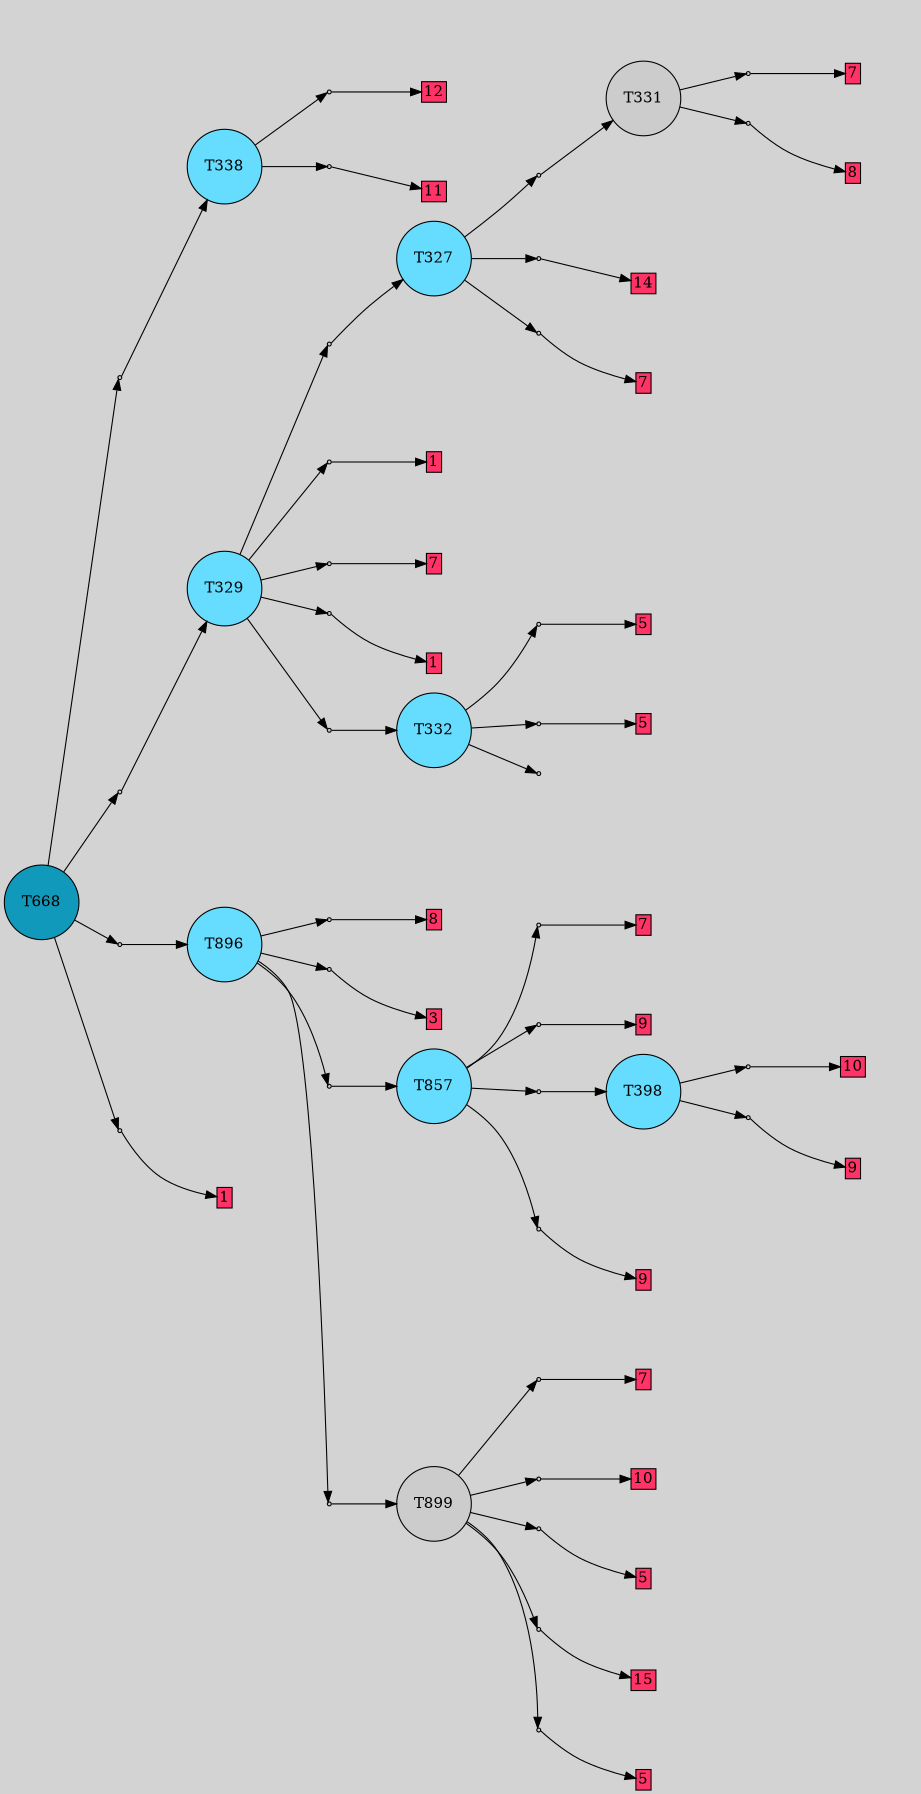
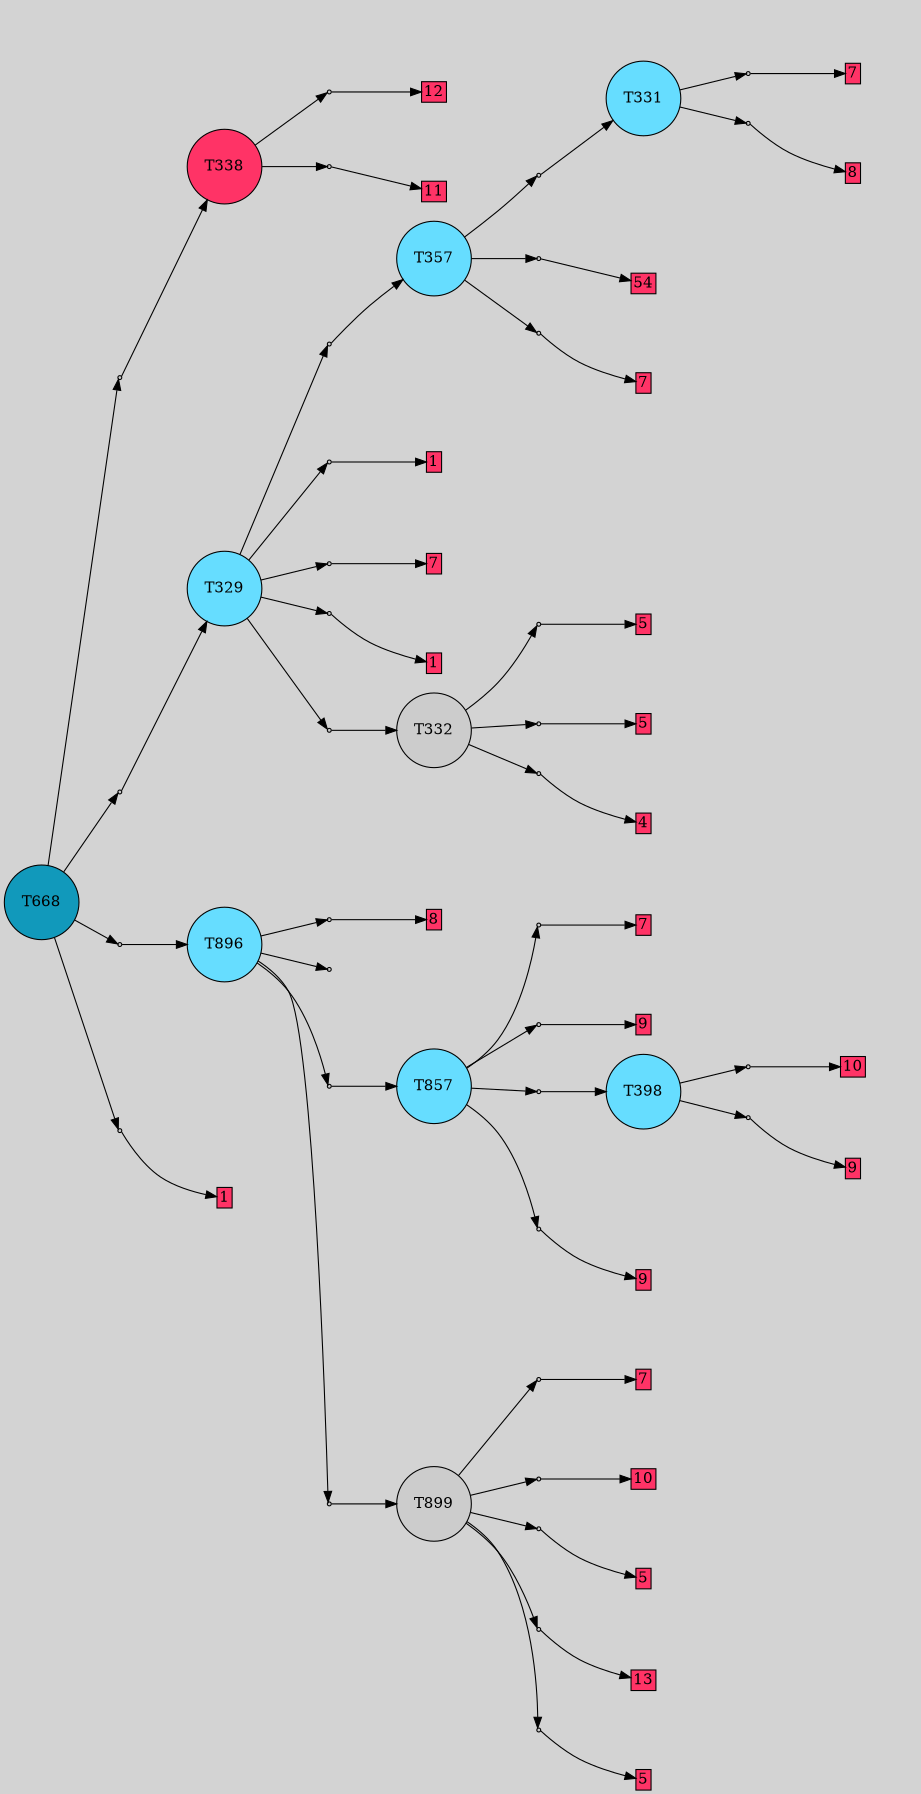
(643, 98) -> (643, 98)
(225, 167) -> (225, 167)
(434, 259) -> (434, 259)
(643, 283) -> (643, 283)
(434, 730) -> (434, 730)
none -> (643, 823)
(434, 1019) -> none
(643, 1680) -> (643, 1680)
